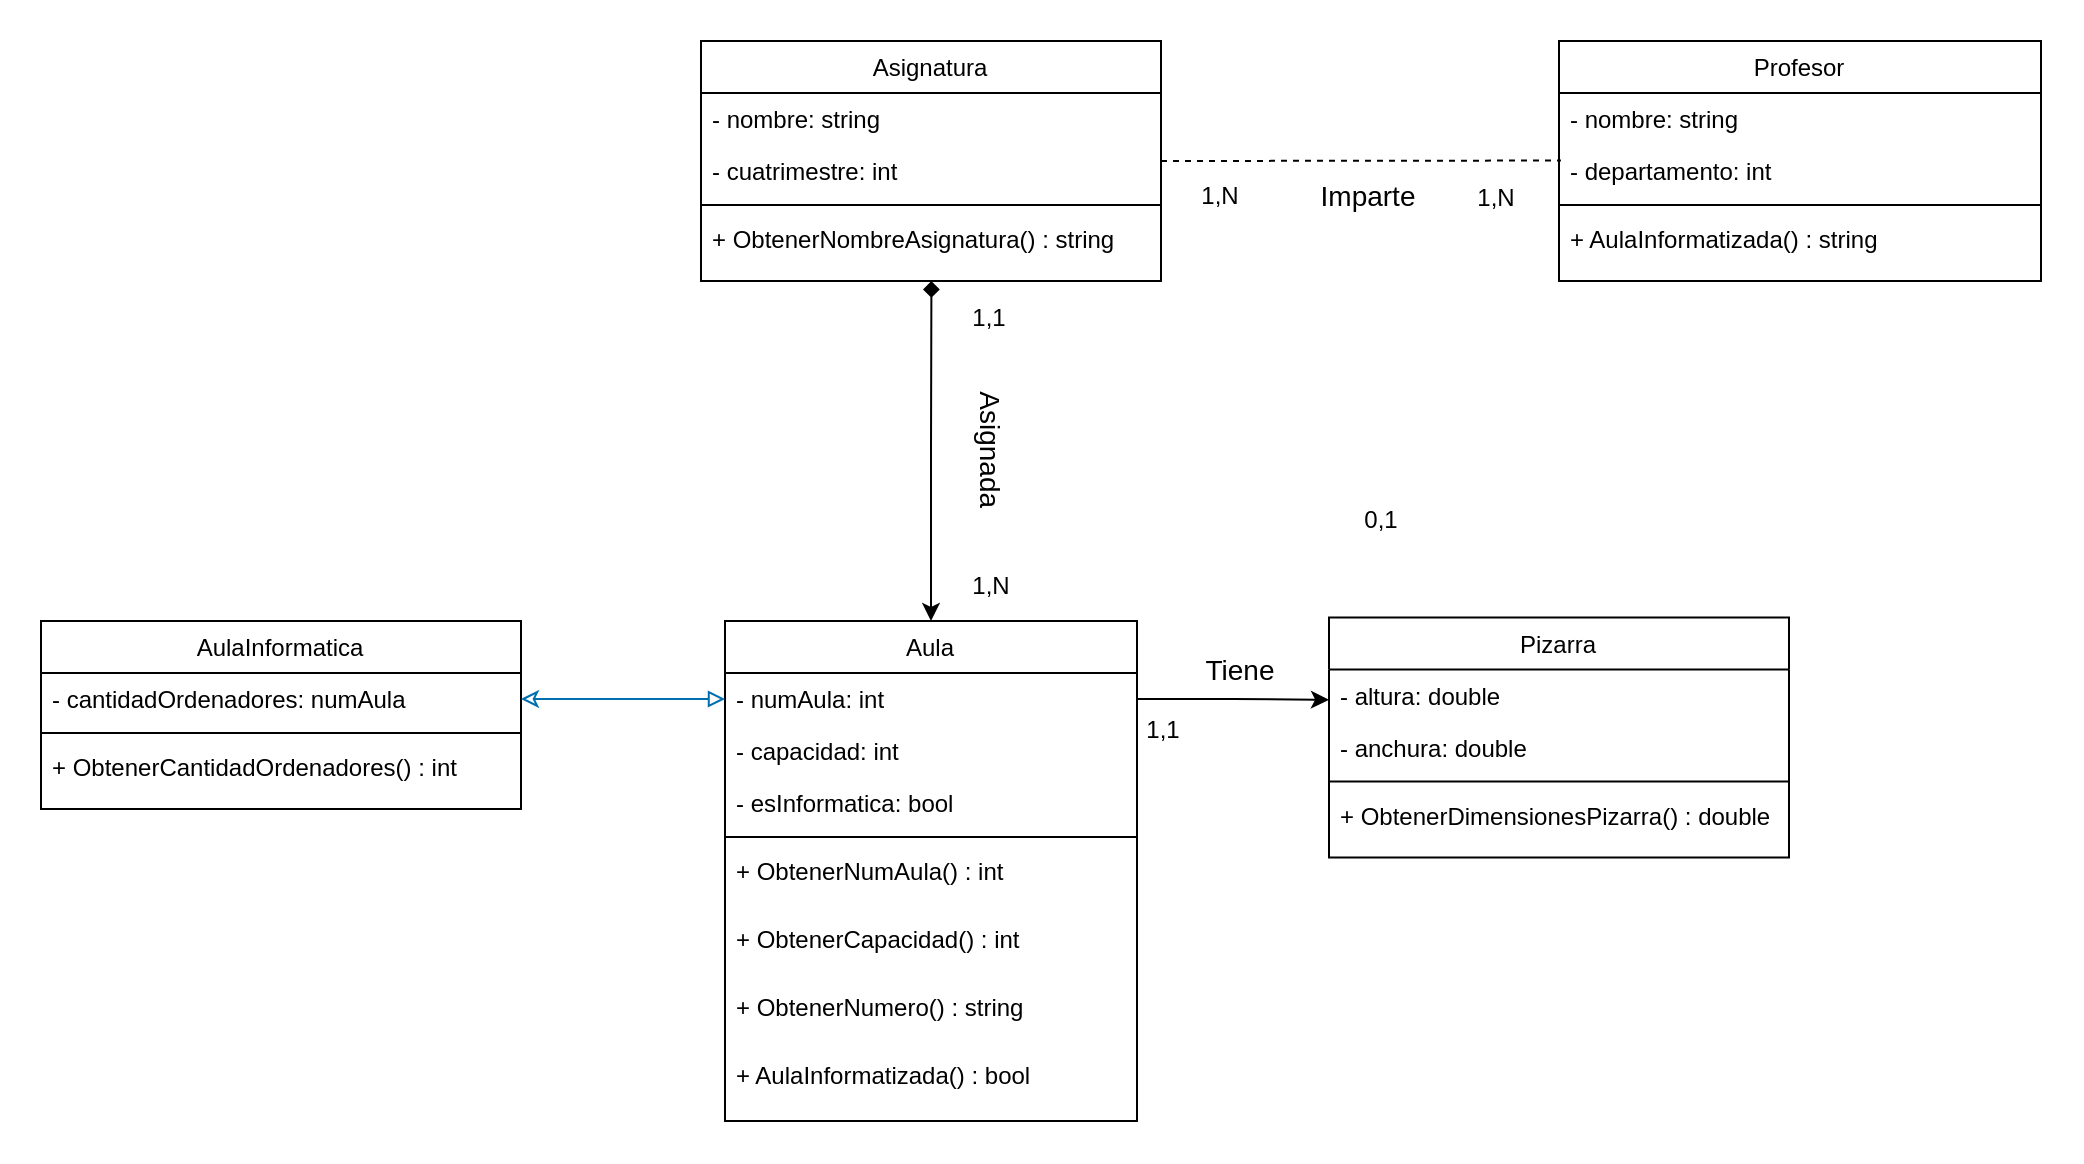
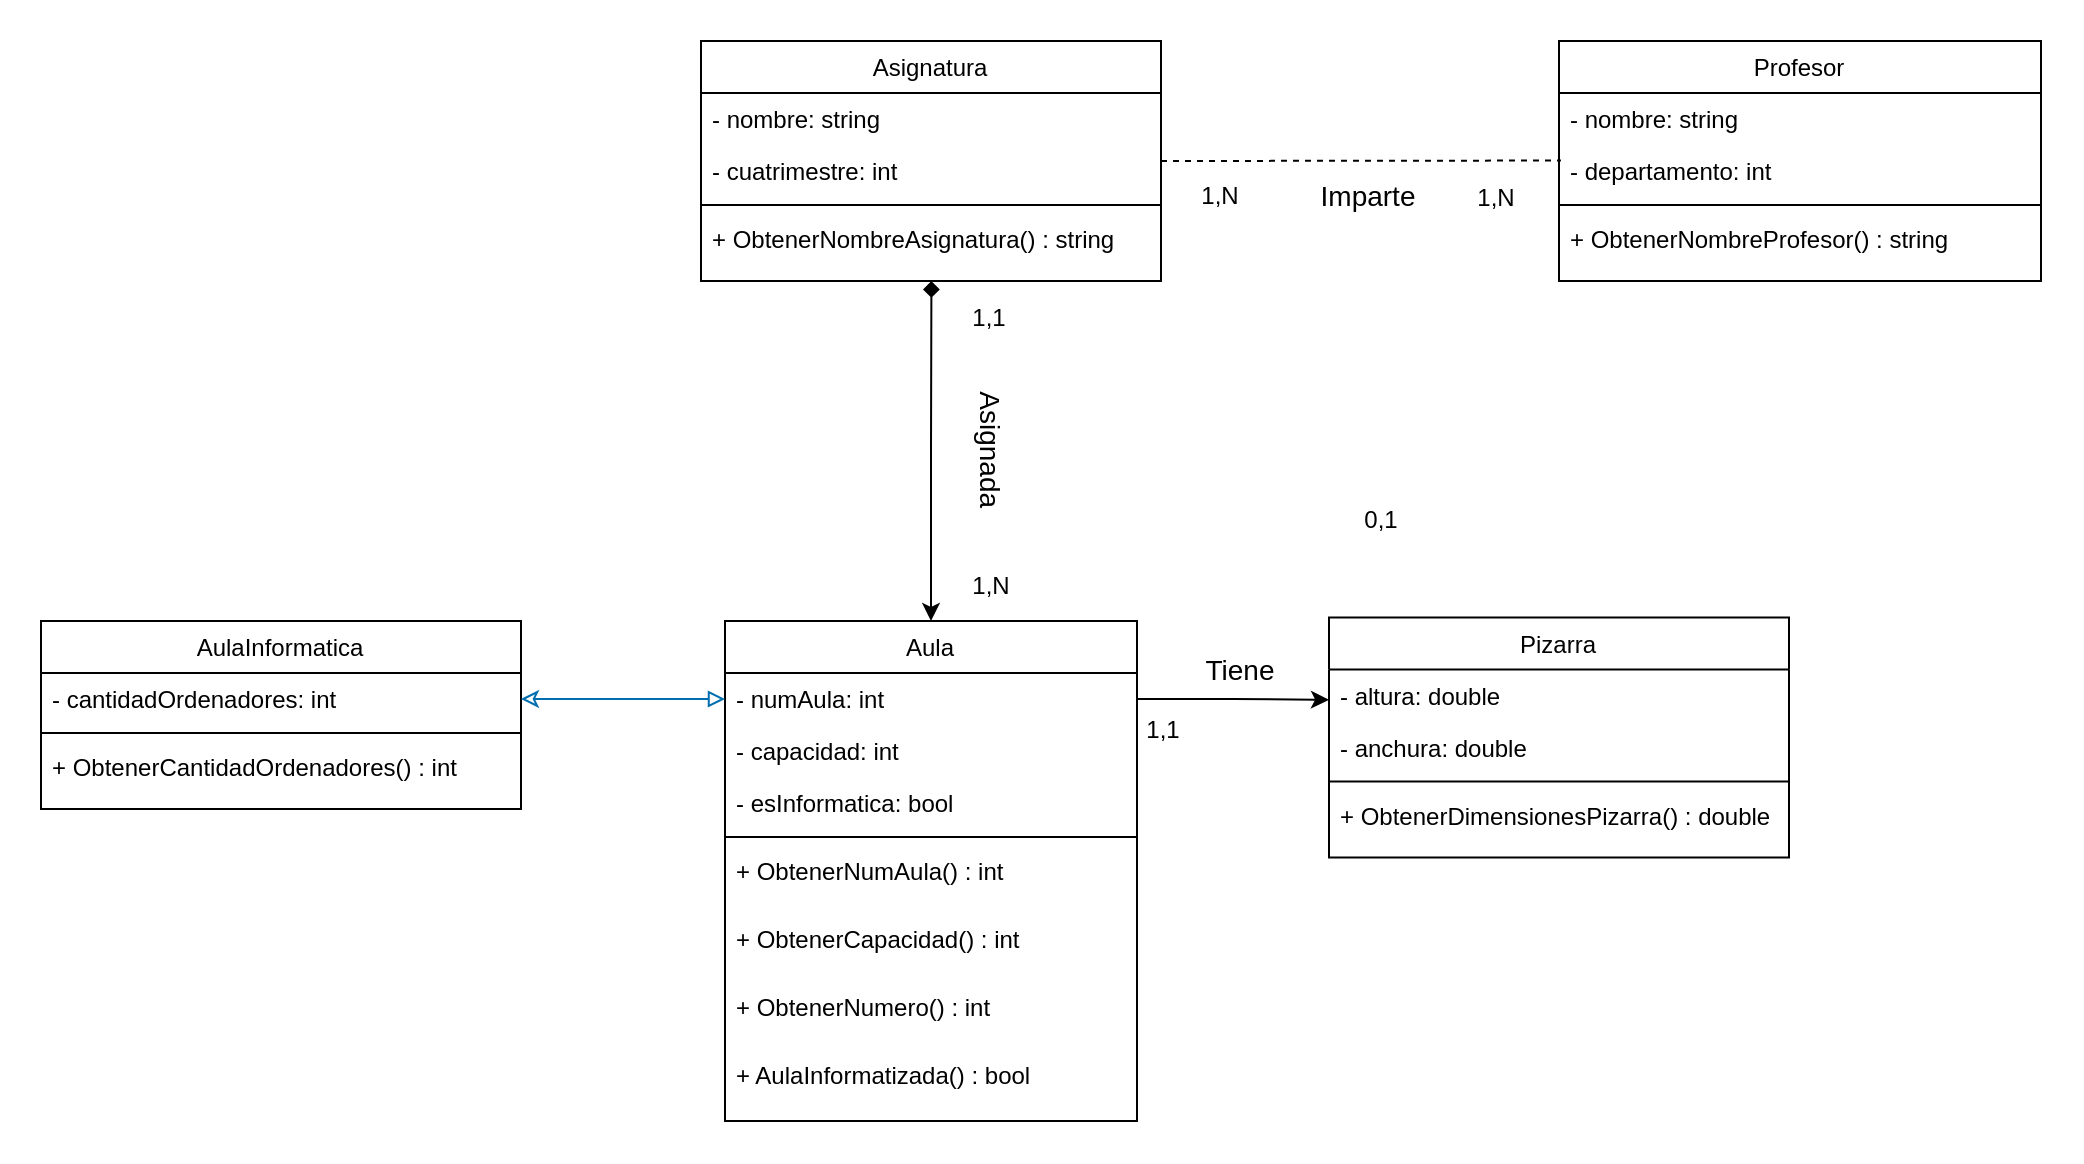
(1750, 240) -> (1783, 240)
(238, 700) -> (211, 700)
(895, 1008) -> (875, 1008)
